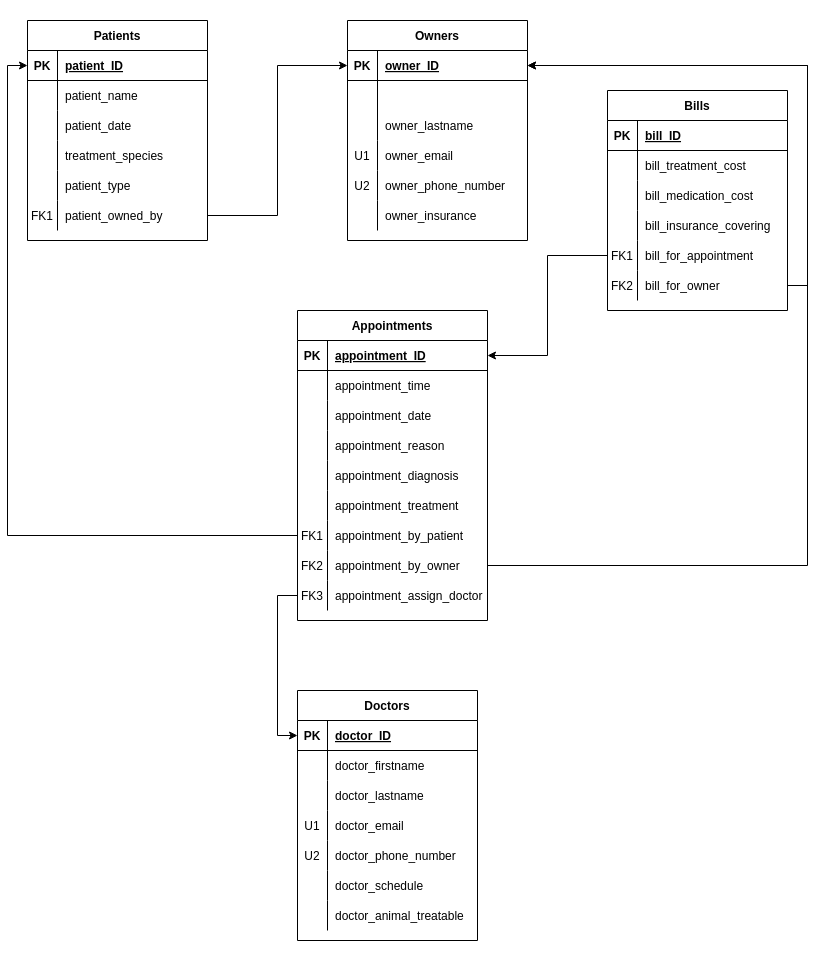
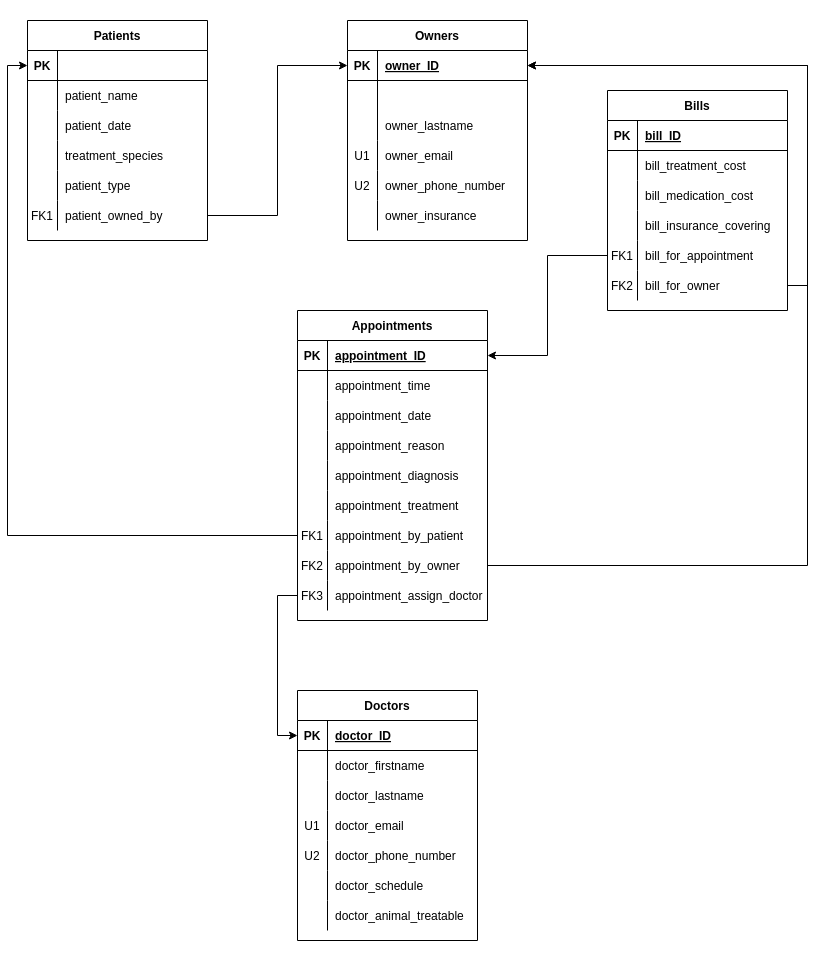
(133, 66) -> none
